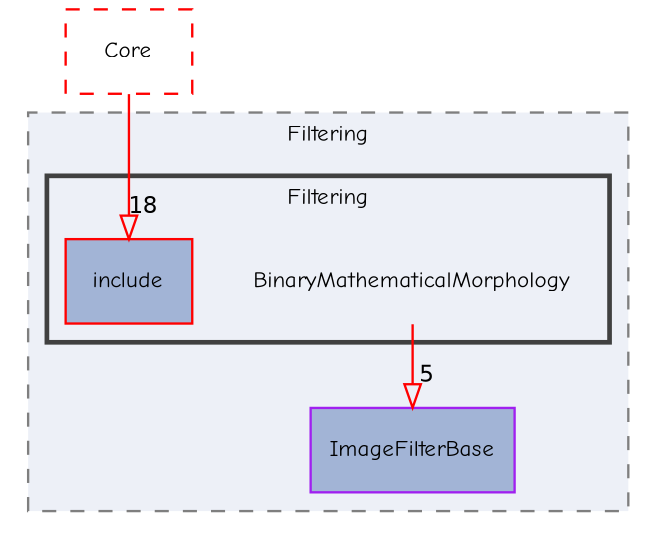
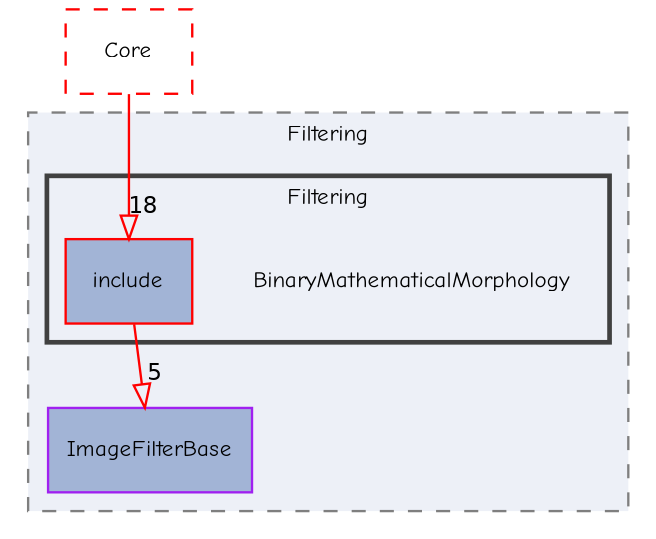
(413, 357) -> (138, 357)
